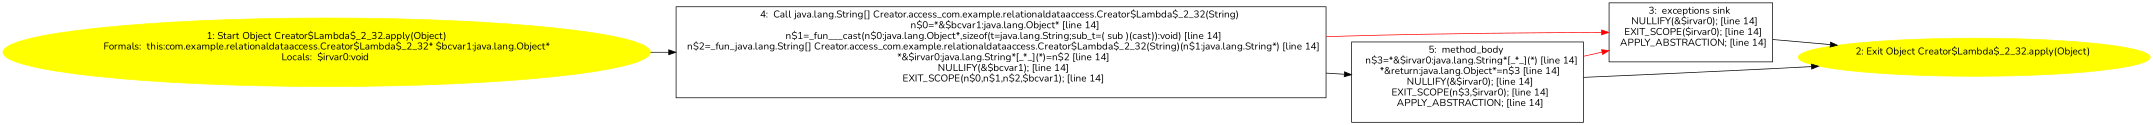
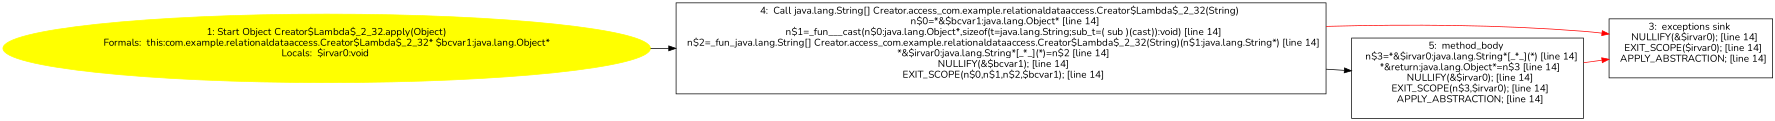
(1974, 57) -> none
